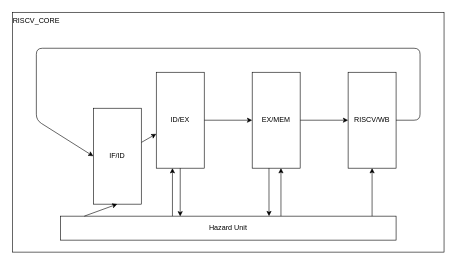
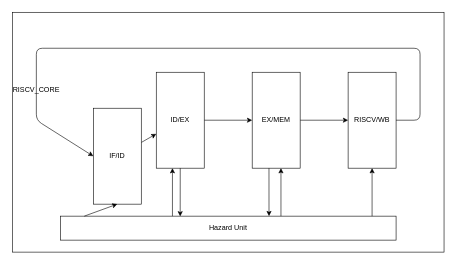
(36, 21) -> (36, 90)
